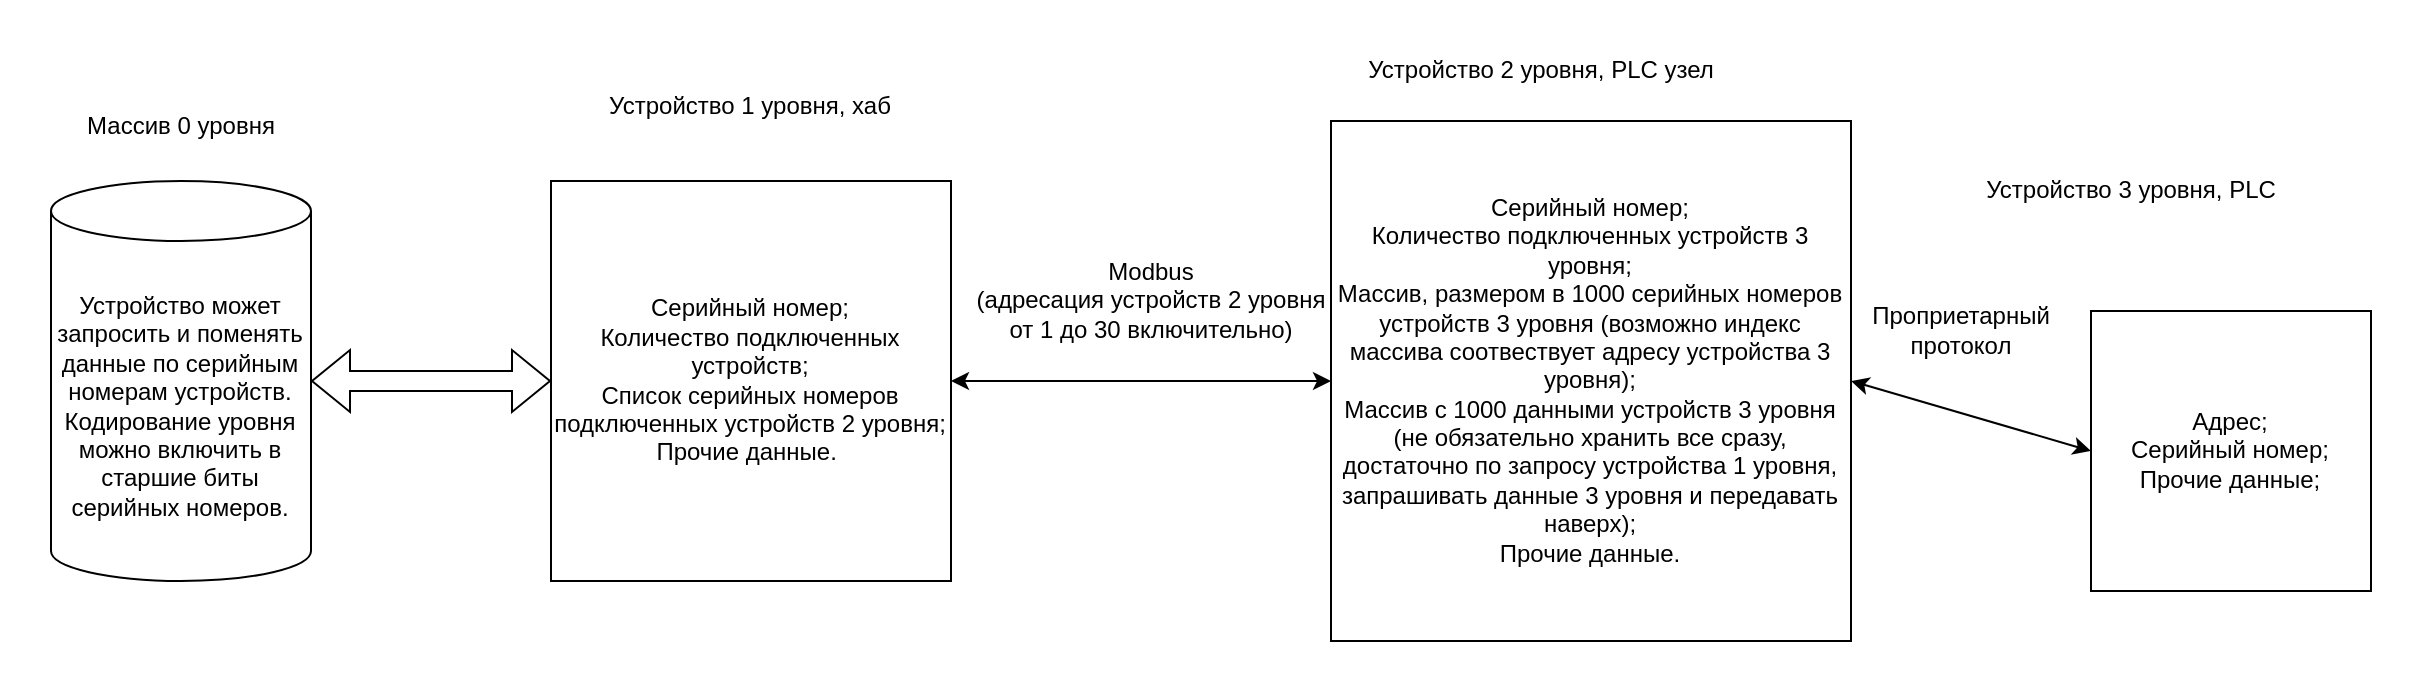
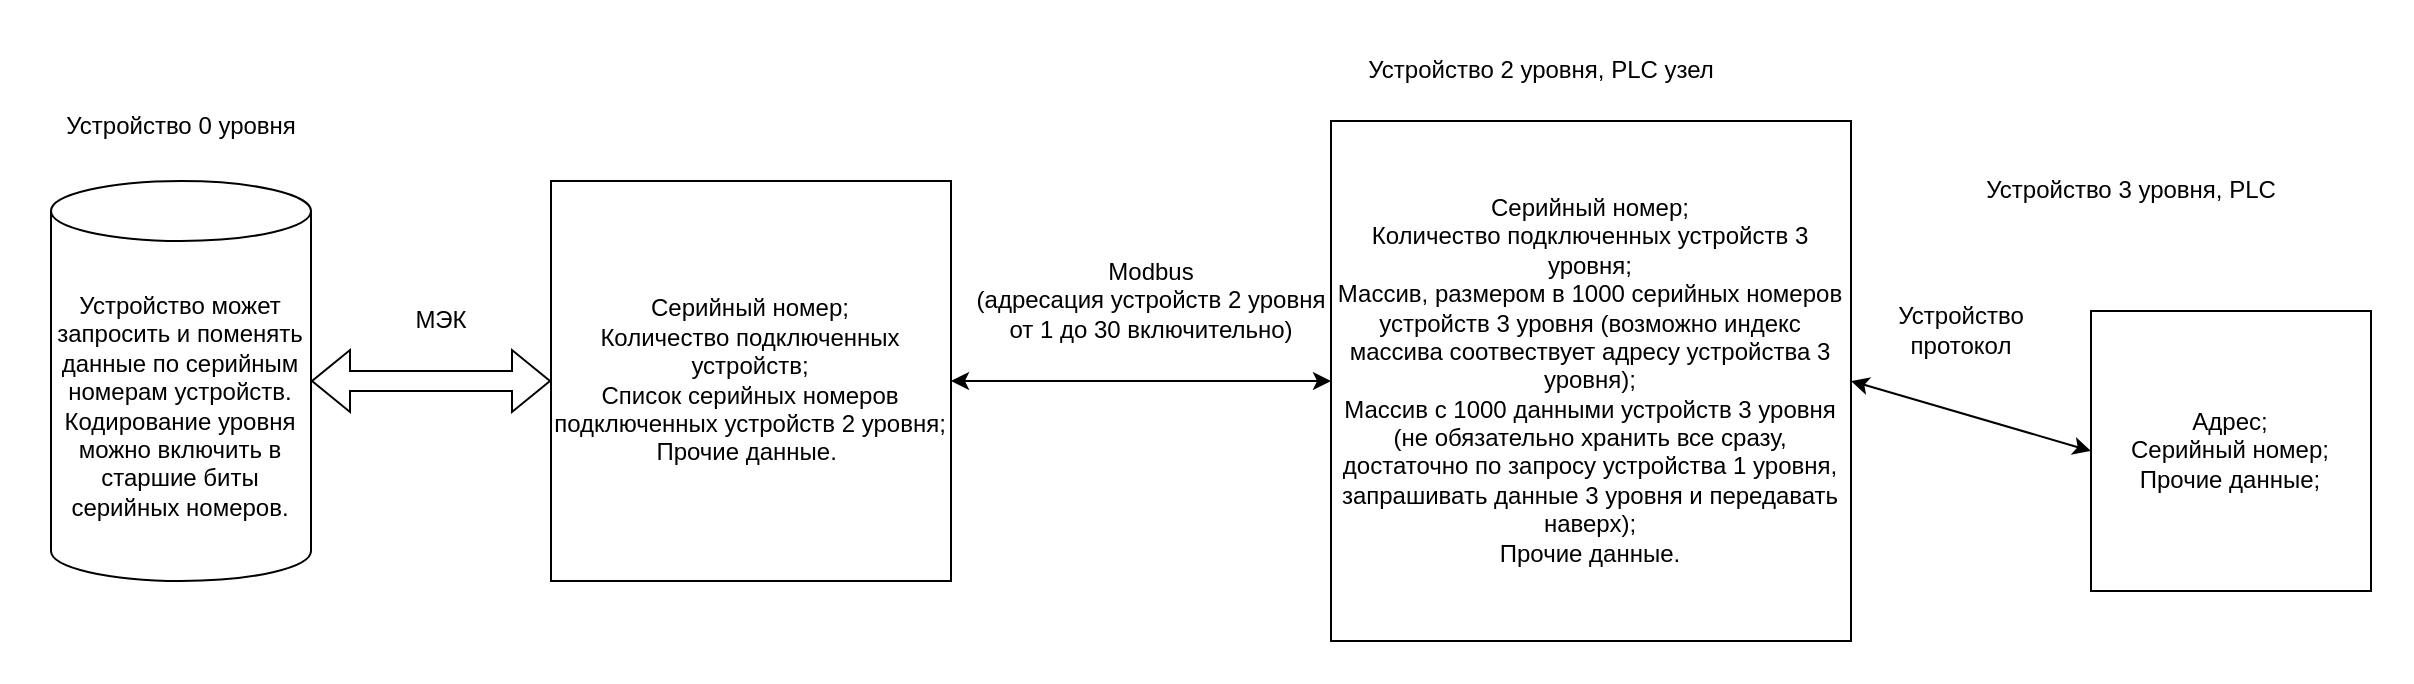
(751, 107) -> none
(182, 127) -> (182, 127)
none -> (441, 321)
(1962, 331) -> (1962, 331)
